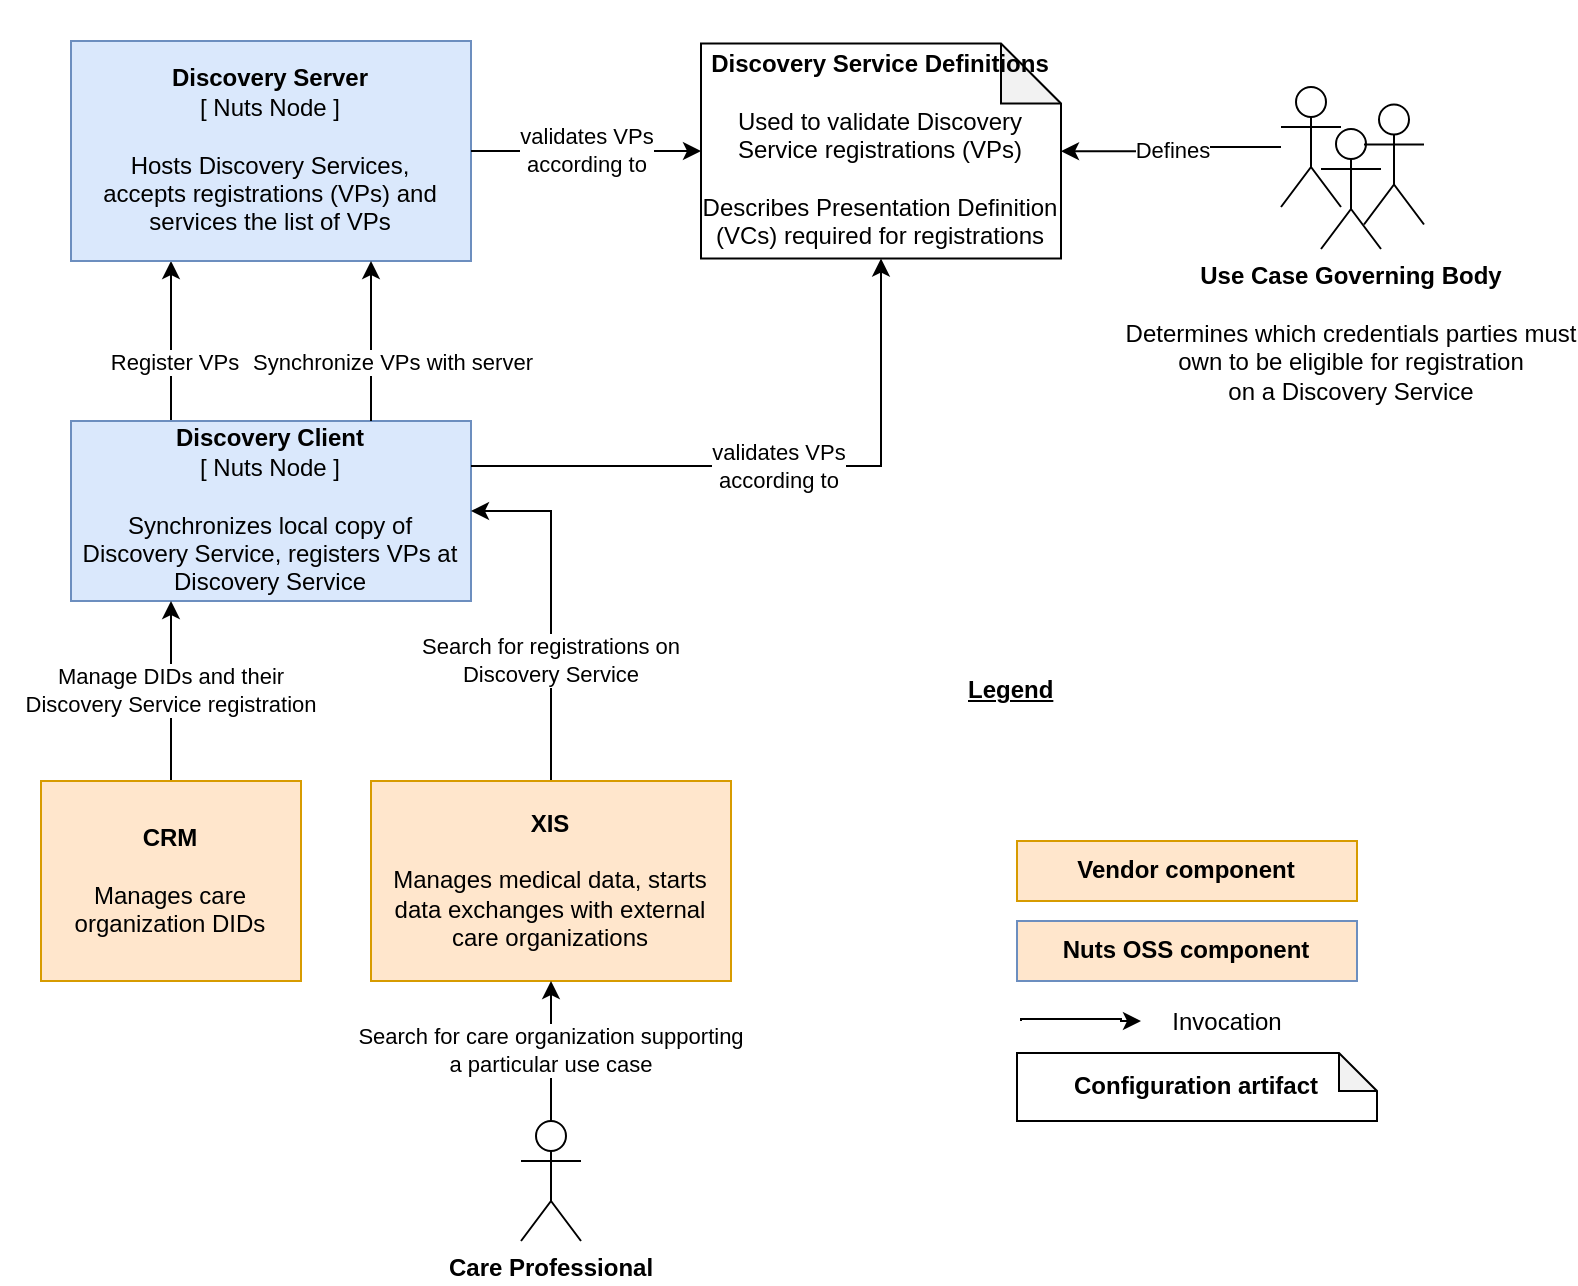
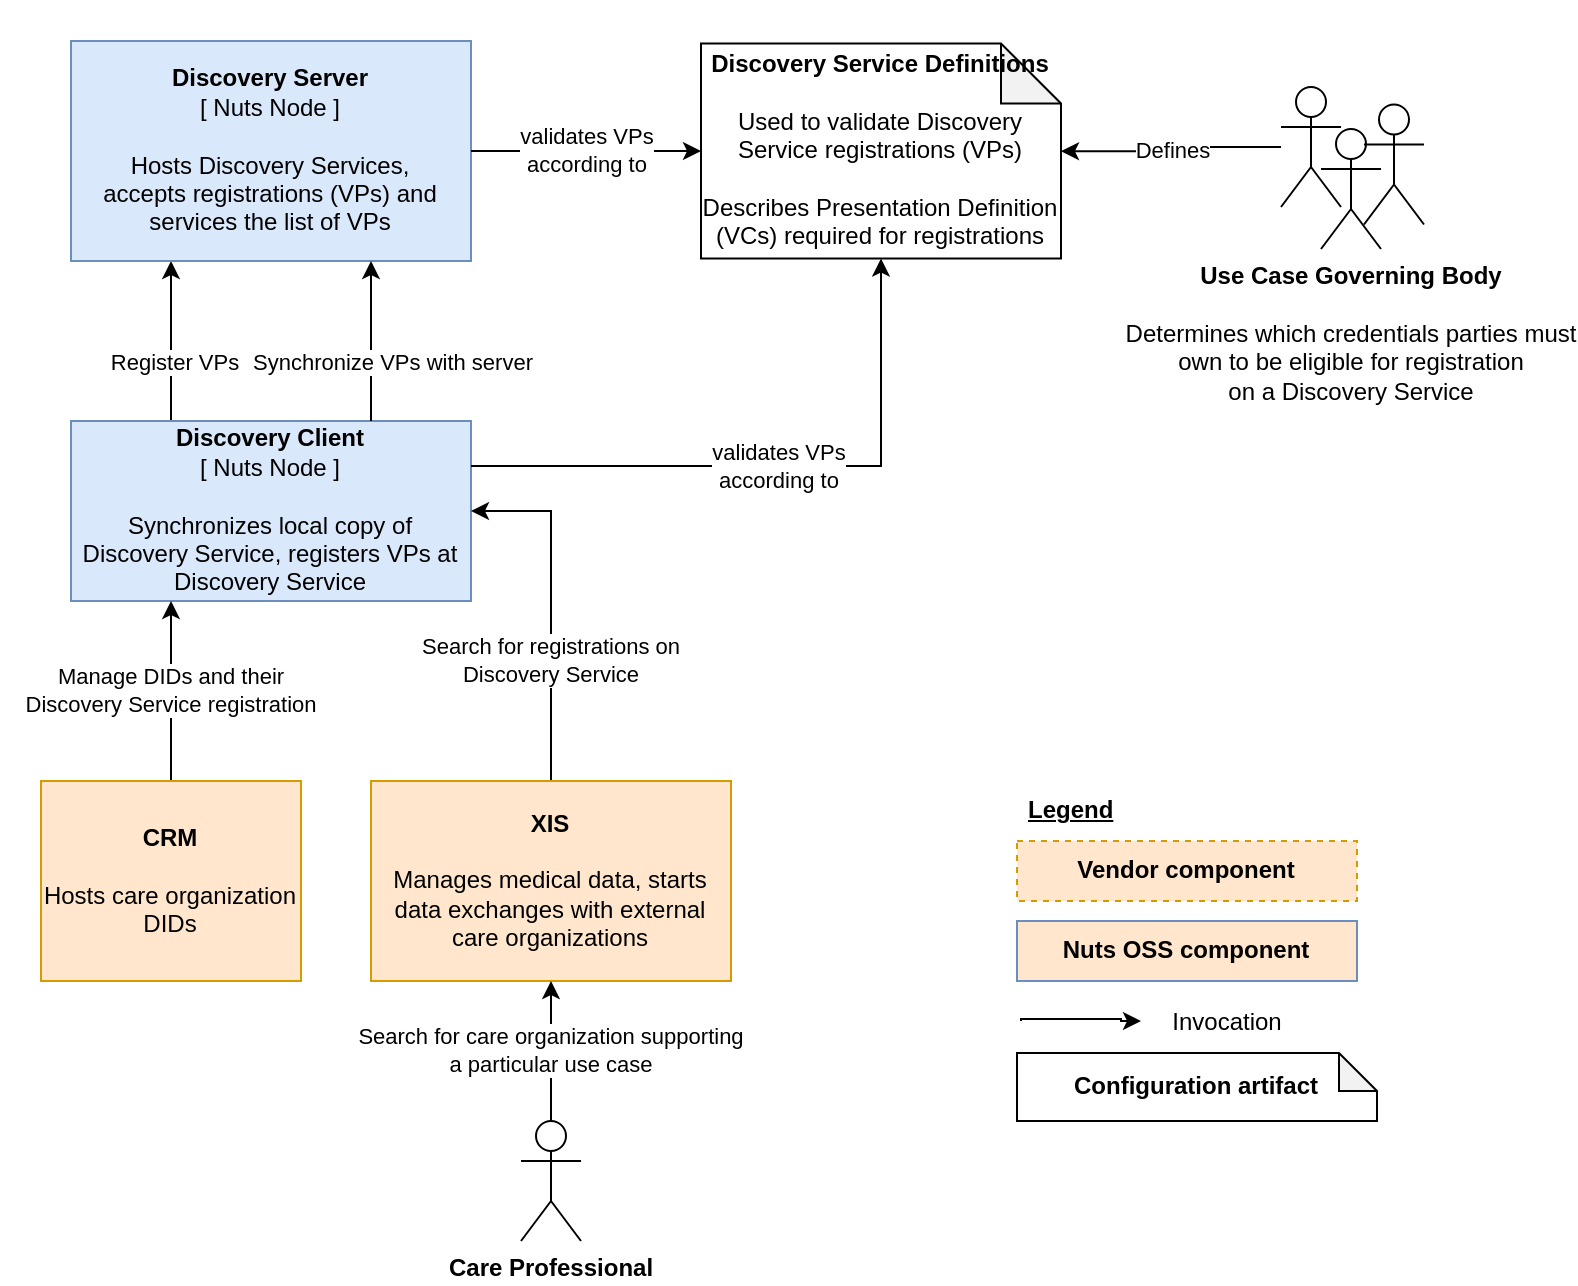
(1037, 691) -> (1097, 811)
(1187, 871) -> (1187, 871)
(171, 881) -> (171, 881)
